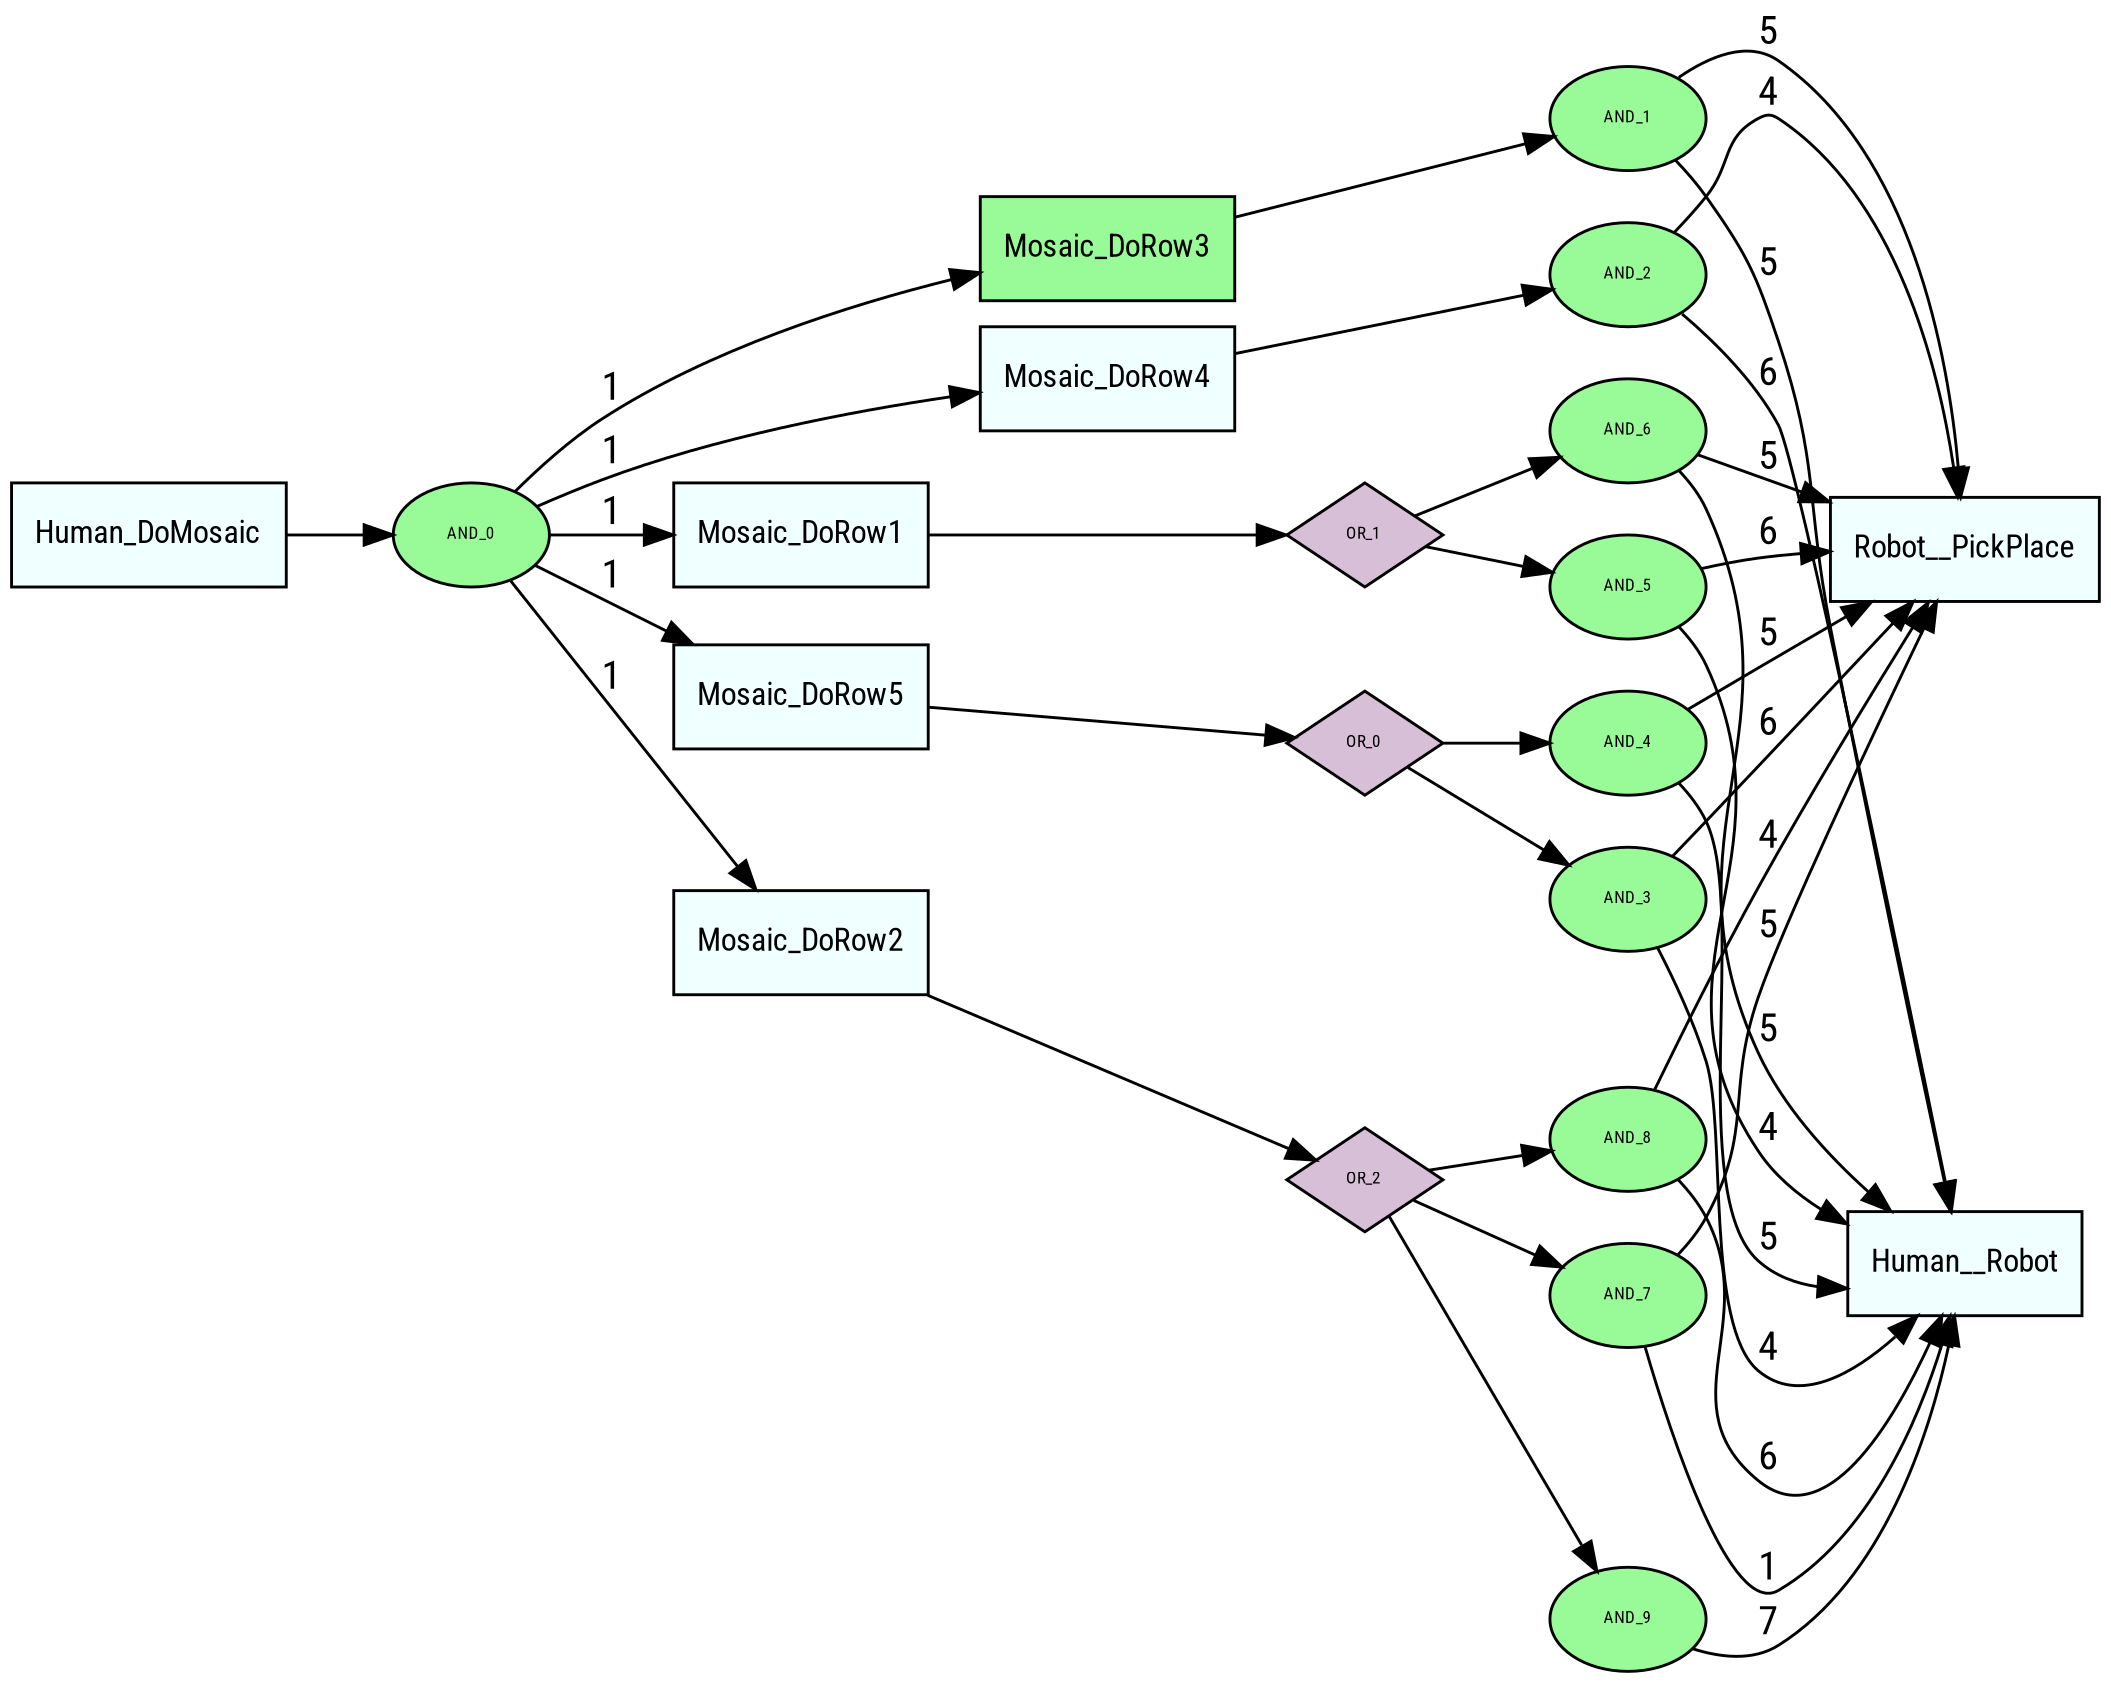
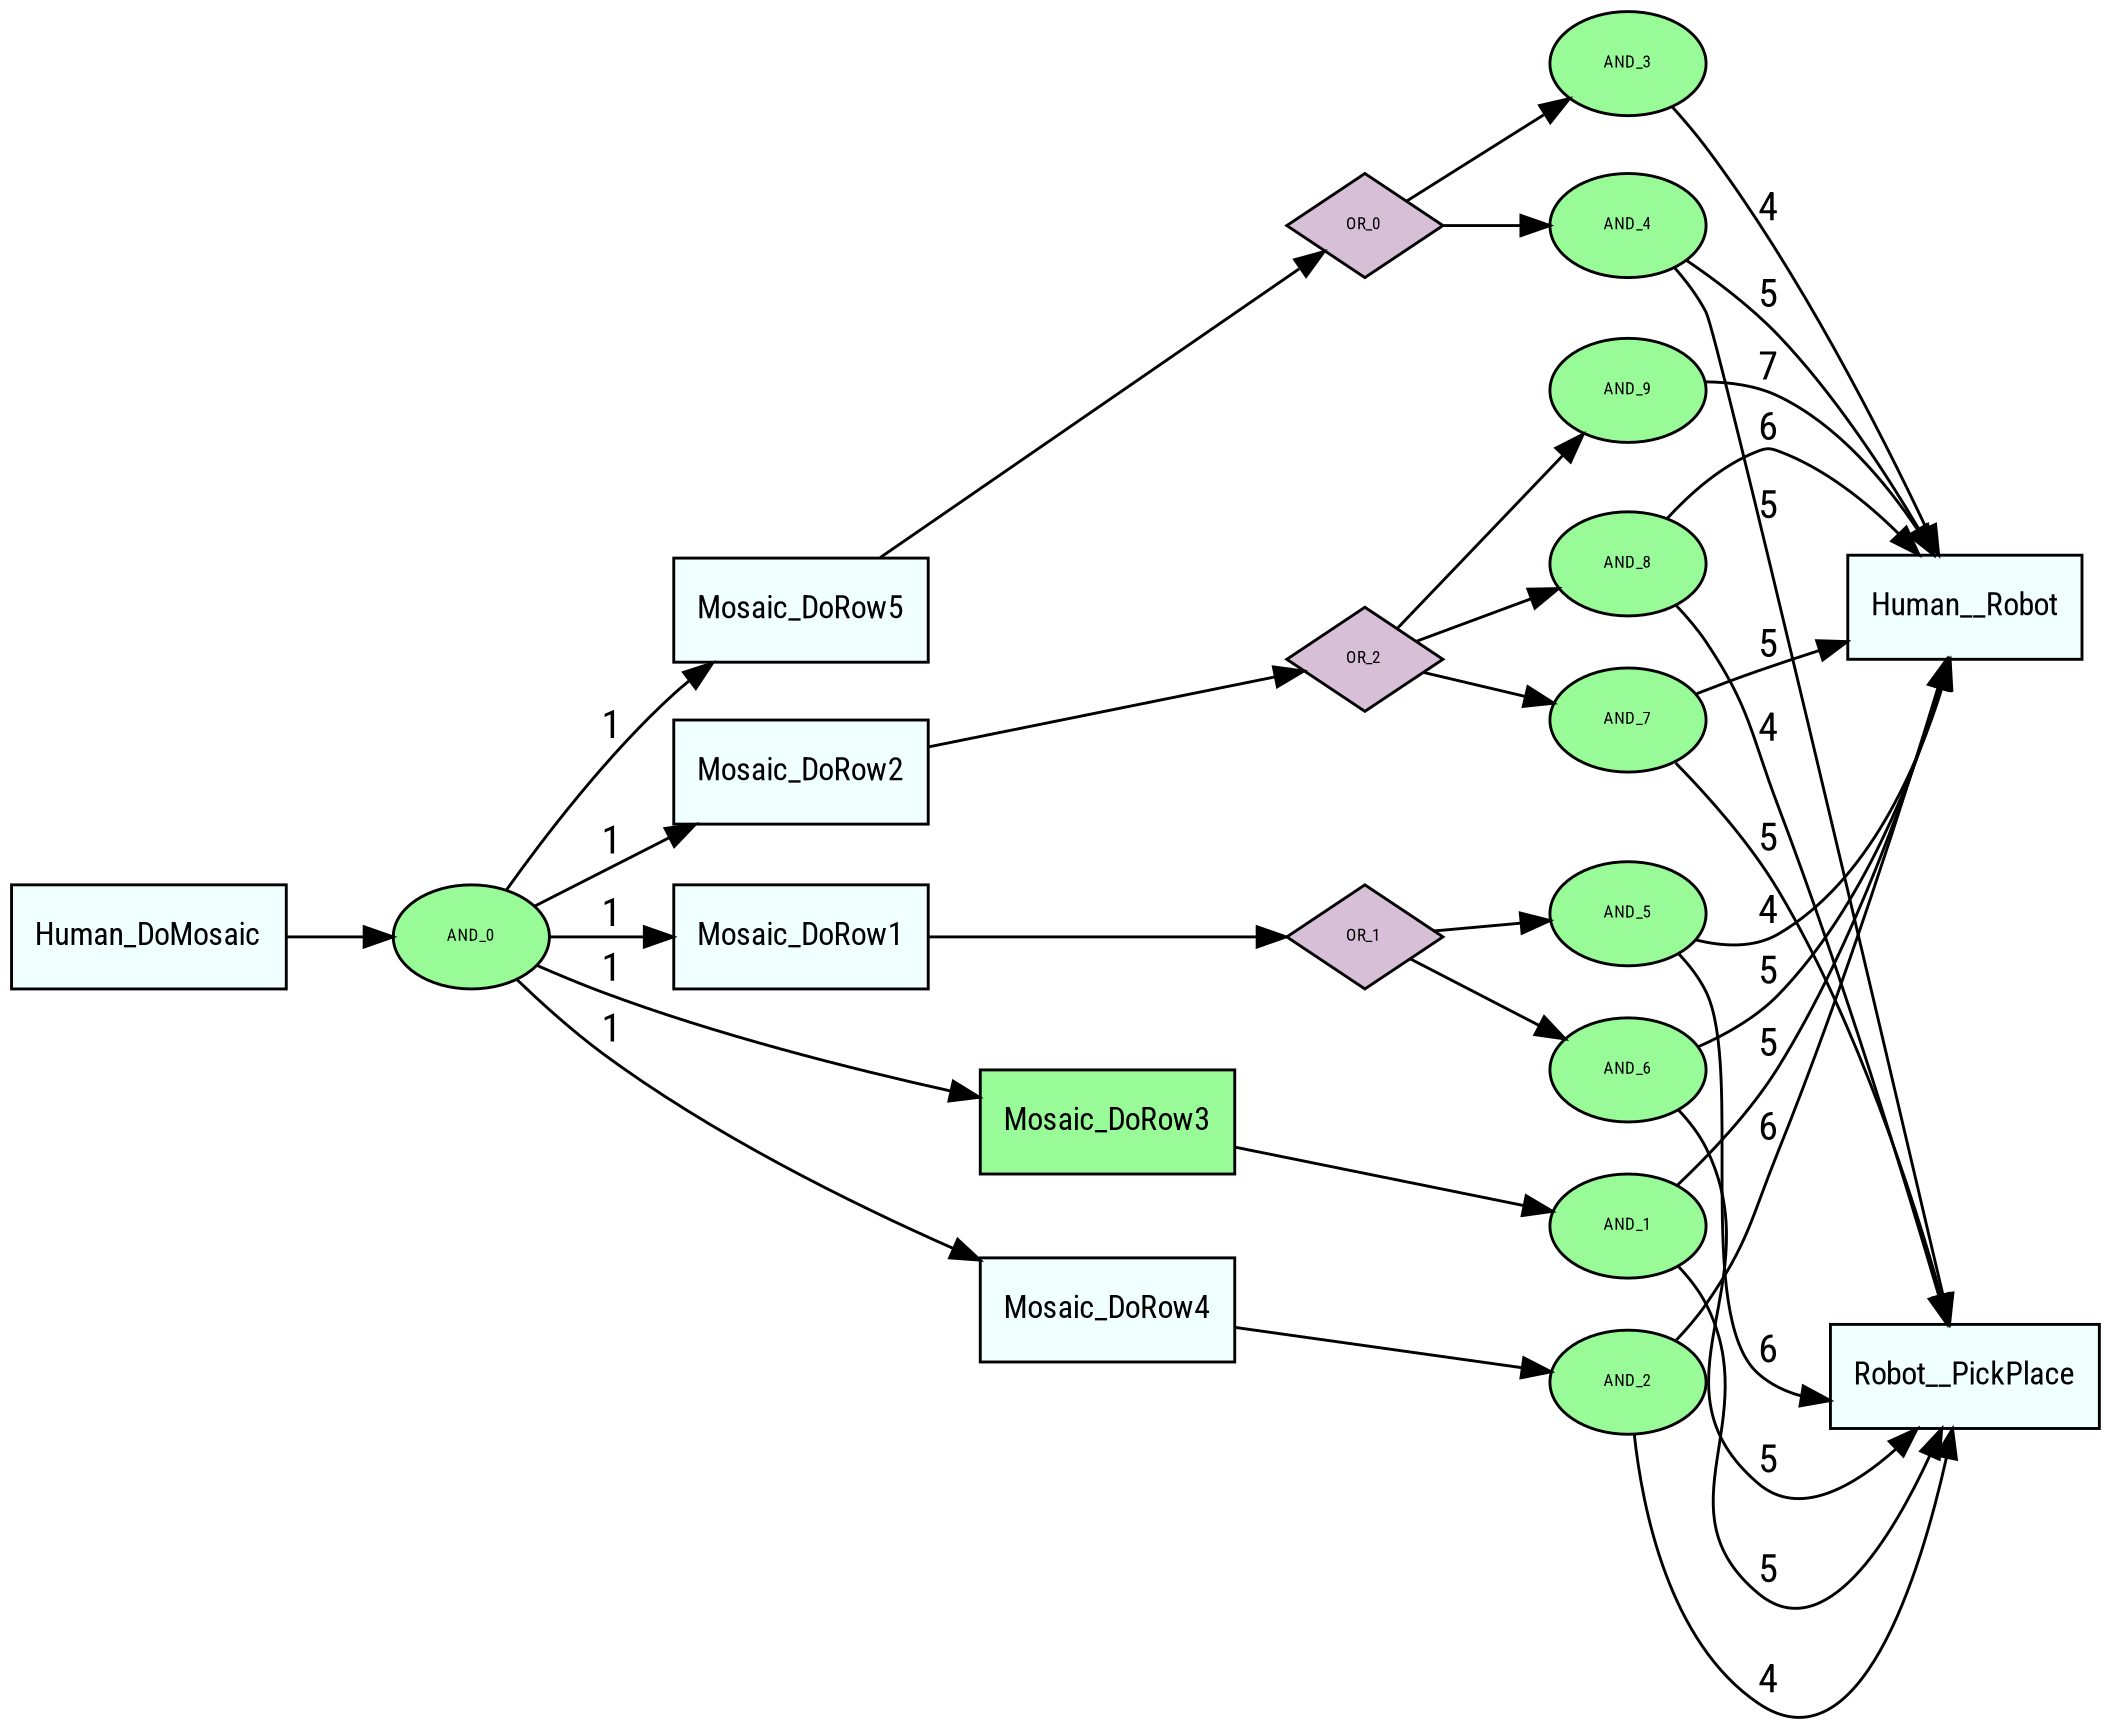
(1783, 740) -> none
(1768, 1569) -> (1768, 646)
